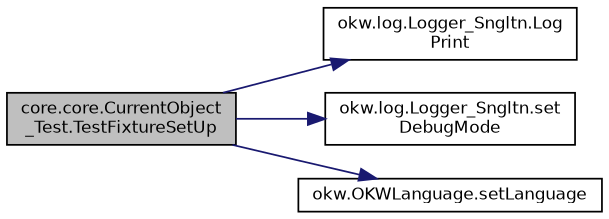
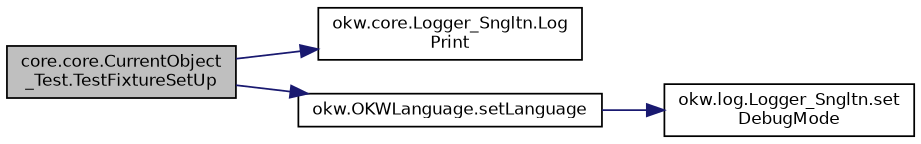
(450, 34) -> (450, 34)
(272, 119) -> (624, 110)
